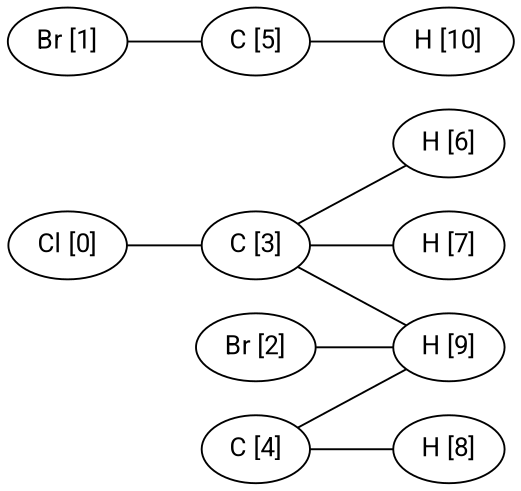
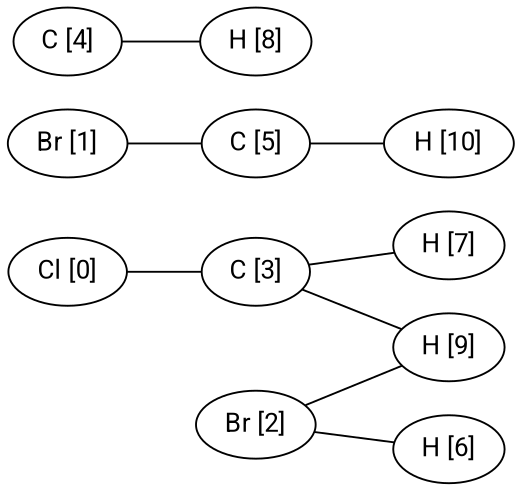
(352, 195) -> (355, 437)
(352, 398) -> none
